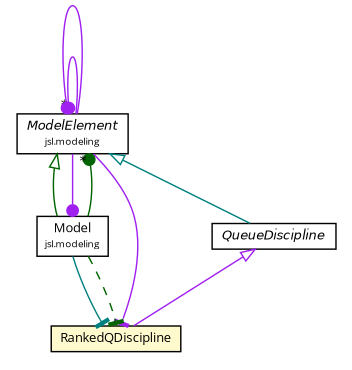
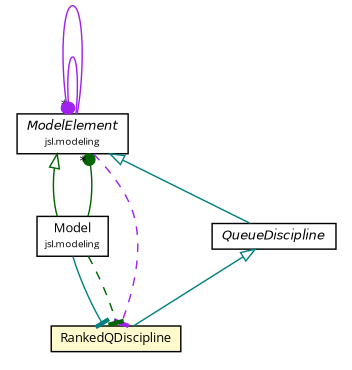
(73, 179) -> none
(137, 231) -> (137, 231)
(188, 291) -> (188, 291)
